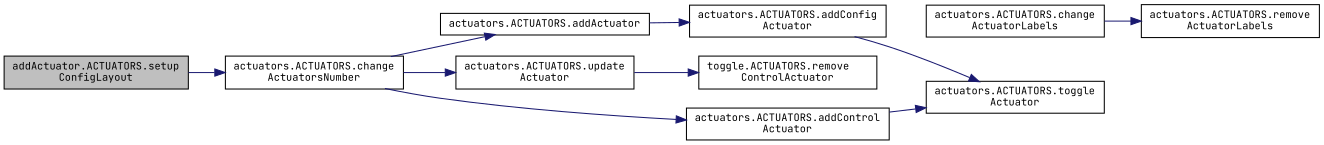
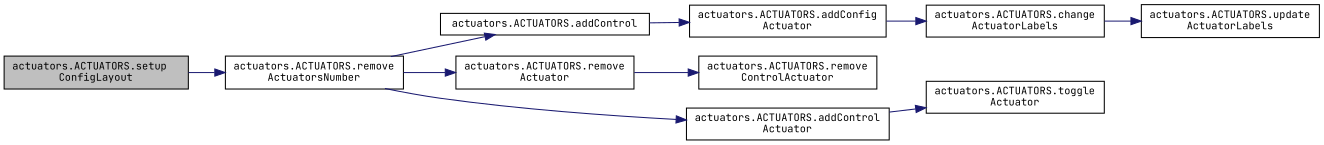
(1230, 21) -> (1230, 21)
(545, 24) -> (545, 24)
(913, 55) -> (901, 21)
(96, 73) -> (96, 73)
(314, 73) -> (314, 73)
(545, 73) -> (545, 73)
(788, 73) -> (788, 73)
